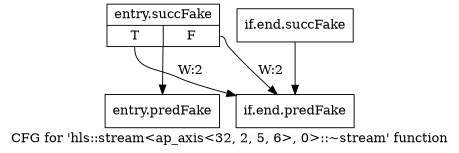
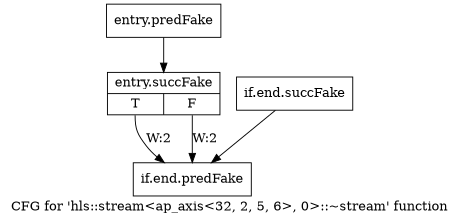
(163, 66) -> (164, 50)
